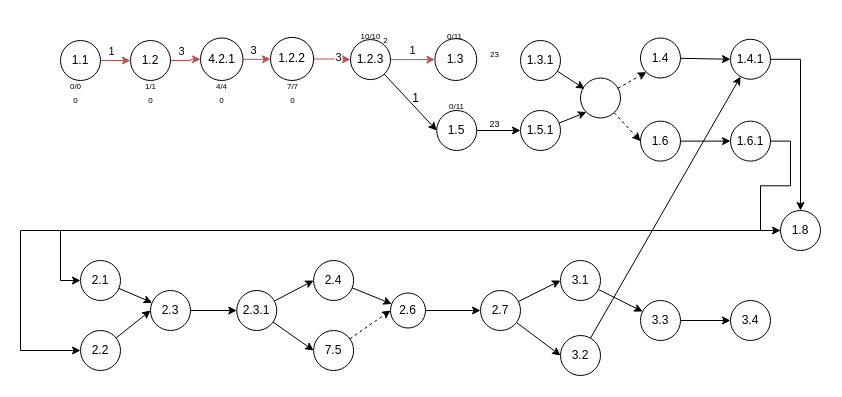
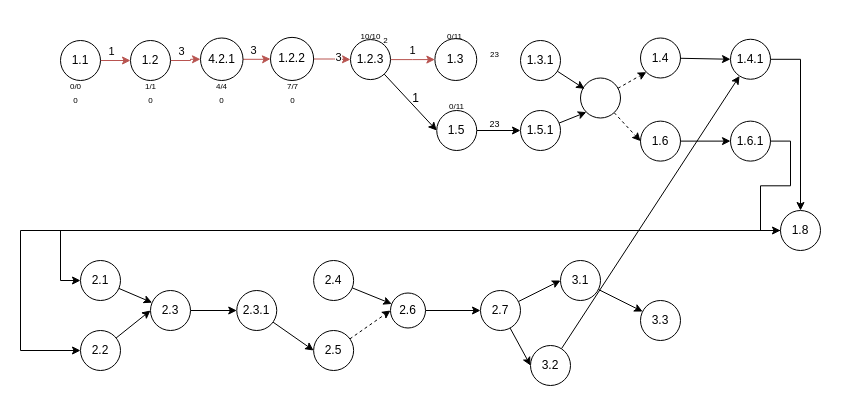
(291, 292) -> none
(702, 321) -> none
(751, 321) -> none
(334, 351) -> (334, 351)
(581, 356) -> (551, 366)
